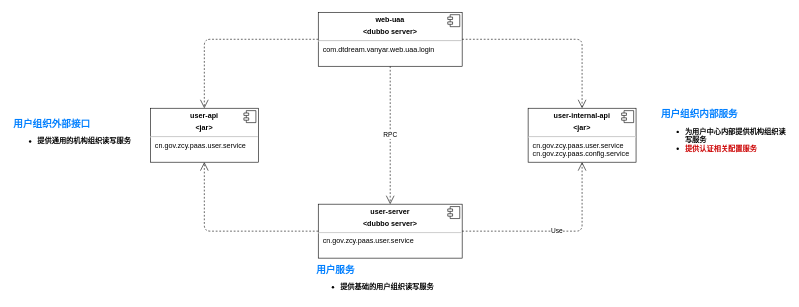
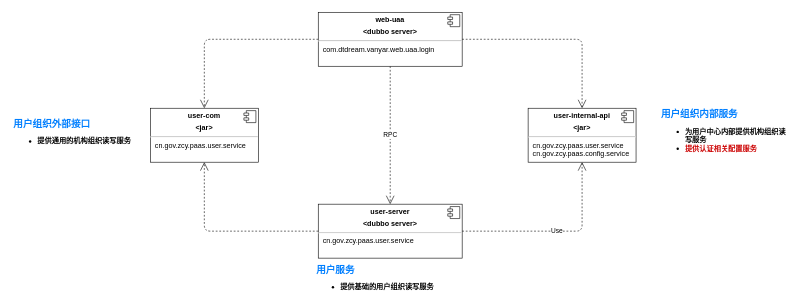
(201, 108) -> (201, 108)
